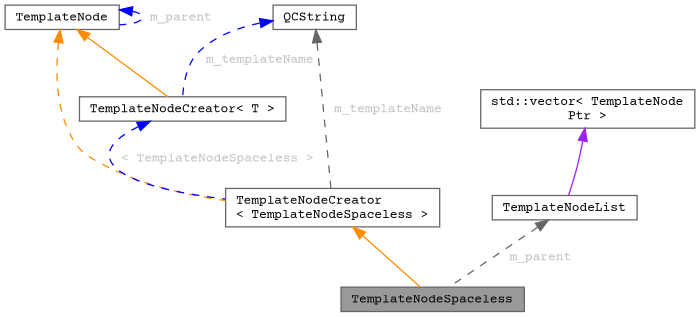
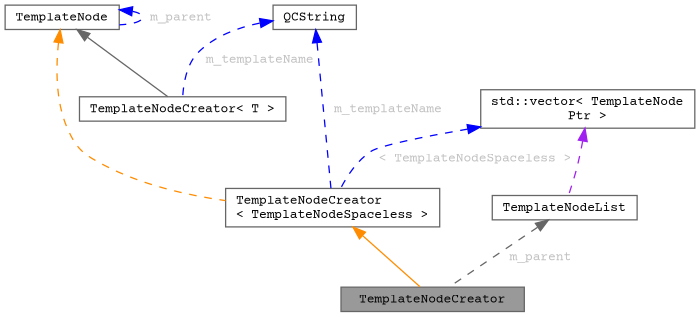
(128, 67) -> (128, 67)
(324, 116) -> (324, 116)
(109, 156) -> (395, 143)
(577, 168) -> (577, 168)
(433, 299) -> (433, 299)
